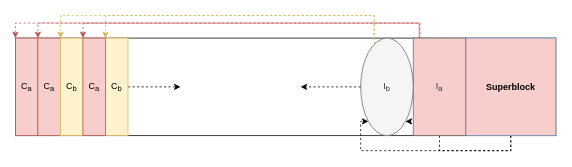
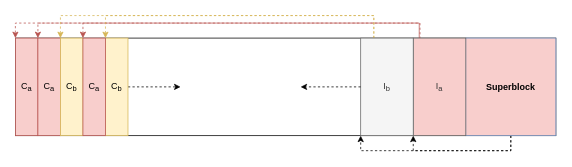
(387, 87) -> (387, 87)
